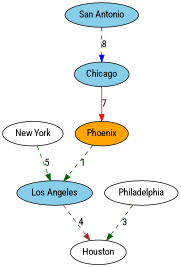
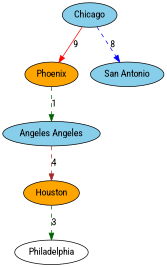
(102, 41) -> (106, 42)
(104, 104) -> (76, 45)
(33, 134) -> none
(55, 193) -> (51, 134)
(122, 220) -> (51, 219)
(98, 252) -> (51, 193)
